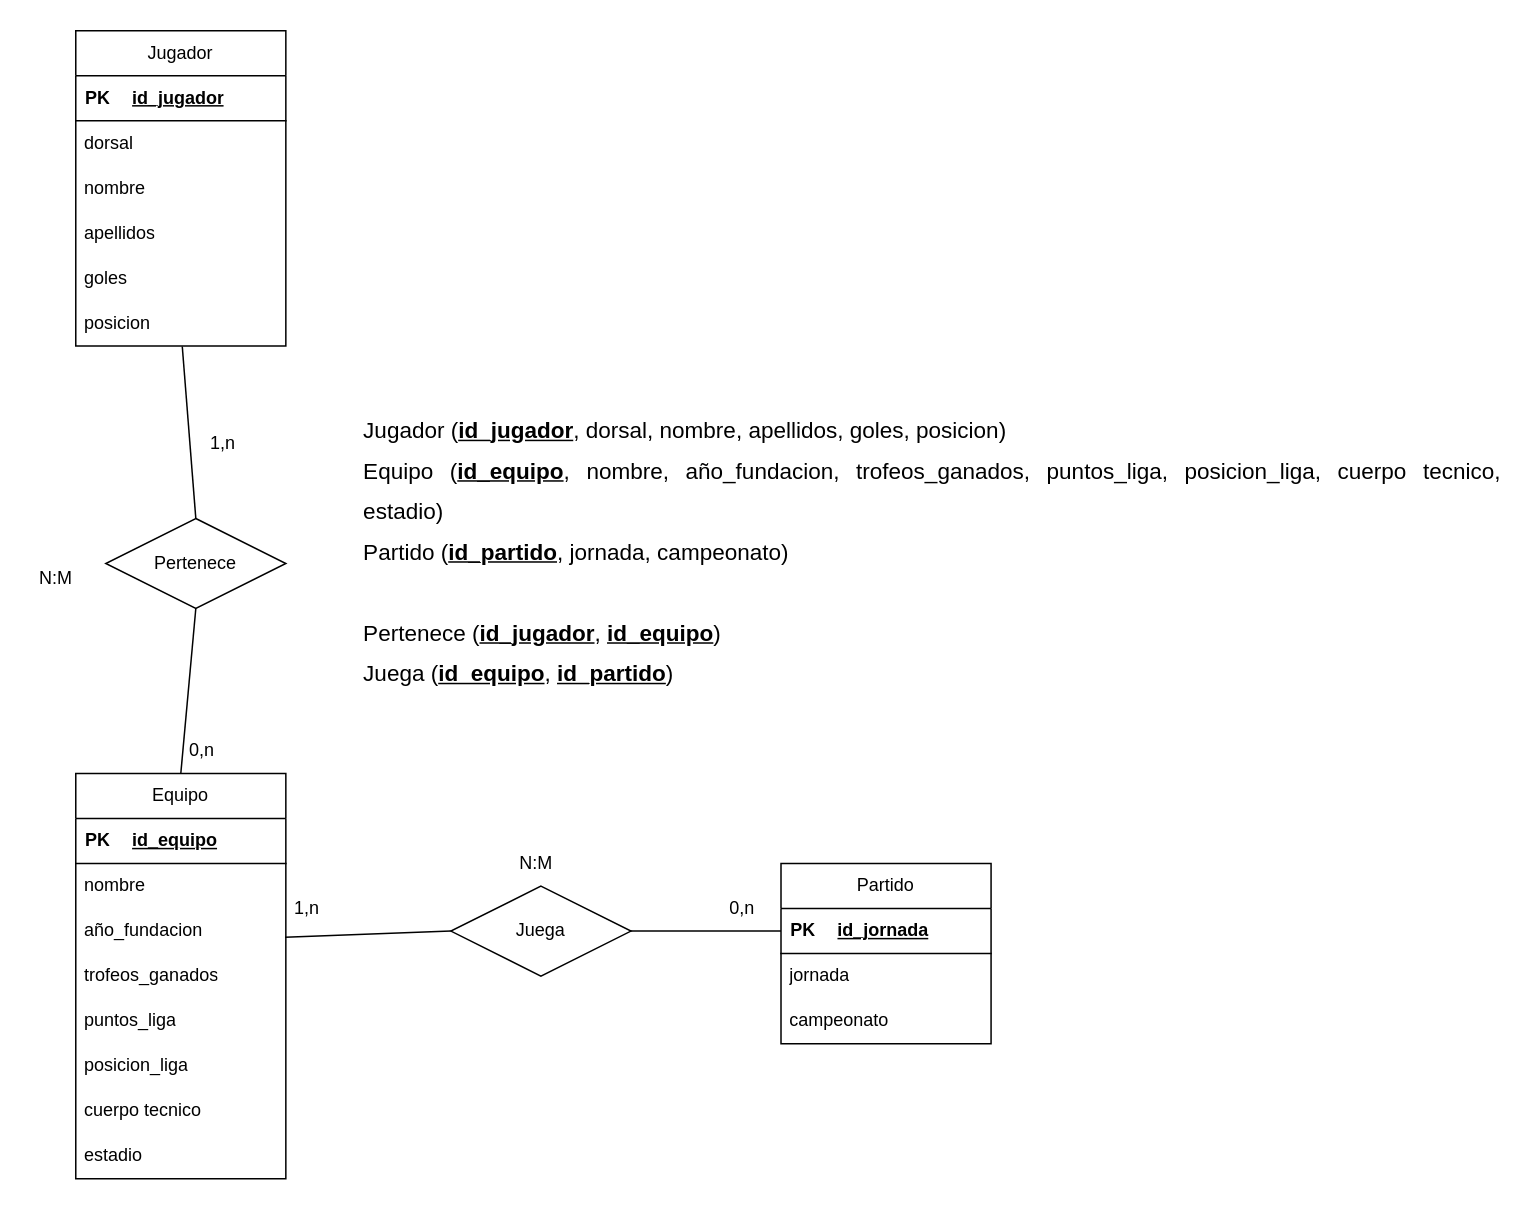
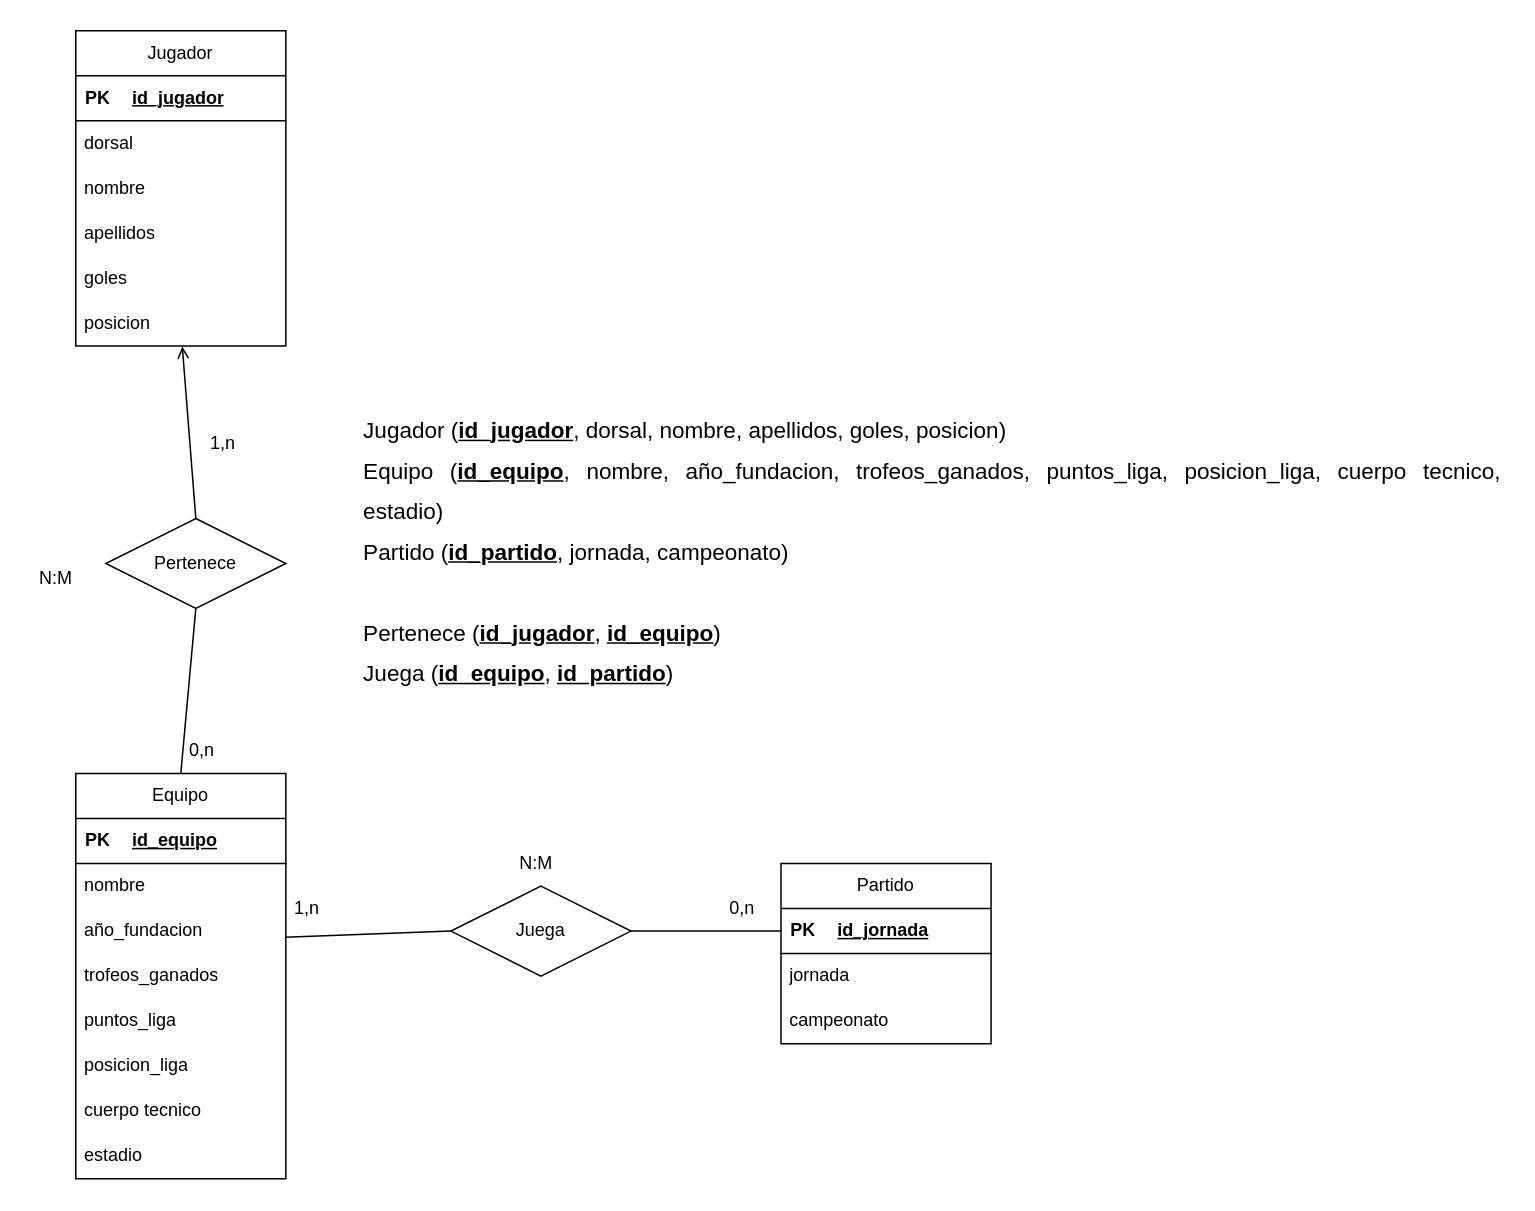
(183, 352) -> (183, 353)
